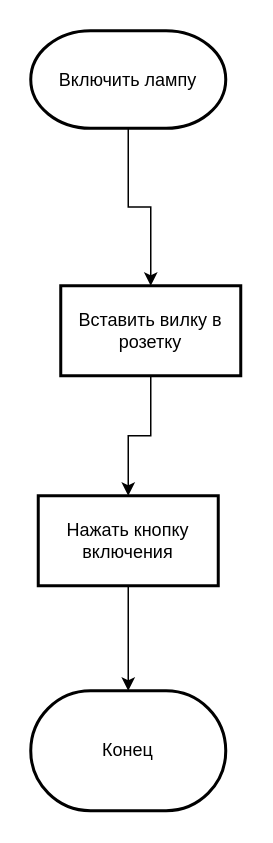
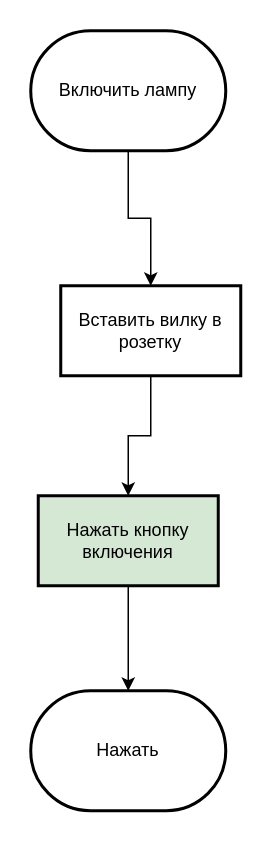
(128, 80) -> (128, 91)
(128, 541) -> (128, 541)
(128, 751) -> (128, 751)
